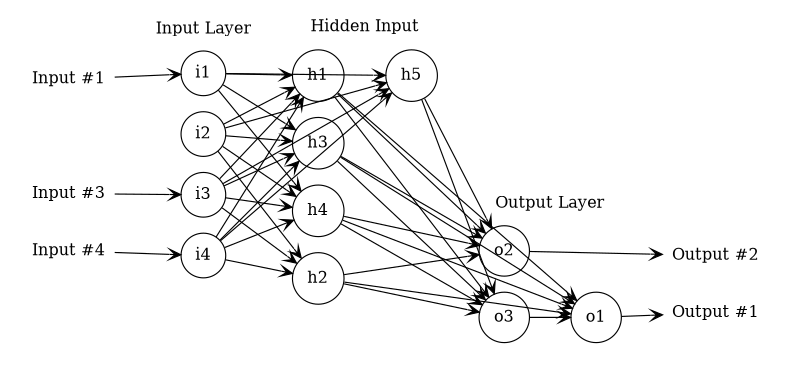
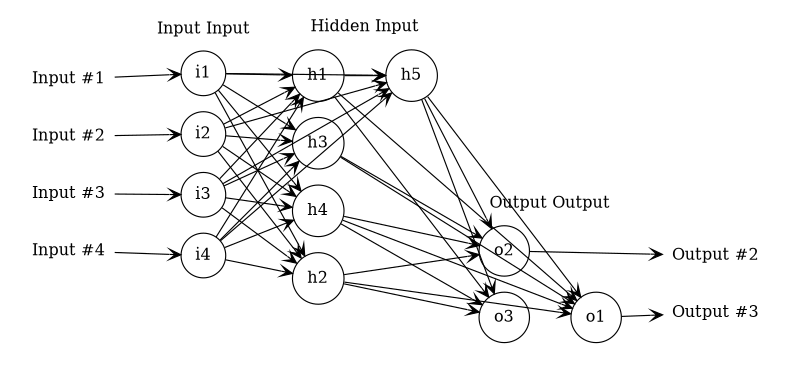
(204, 29) -> (204, 29)
none -> (69, 136)
(407, 159) -> (359, 76)
none -> (257, 169)
(550, 203) -> (550, 203)
(400, 220) -> none
(715, 313) -> (715, 313)
(544, 317) -> (504, 197)
